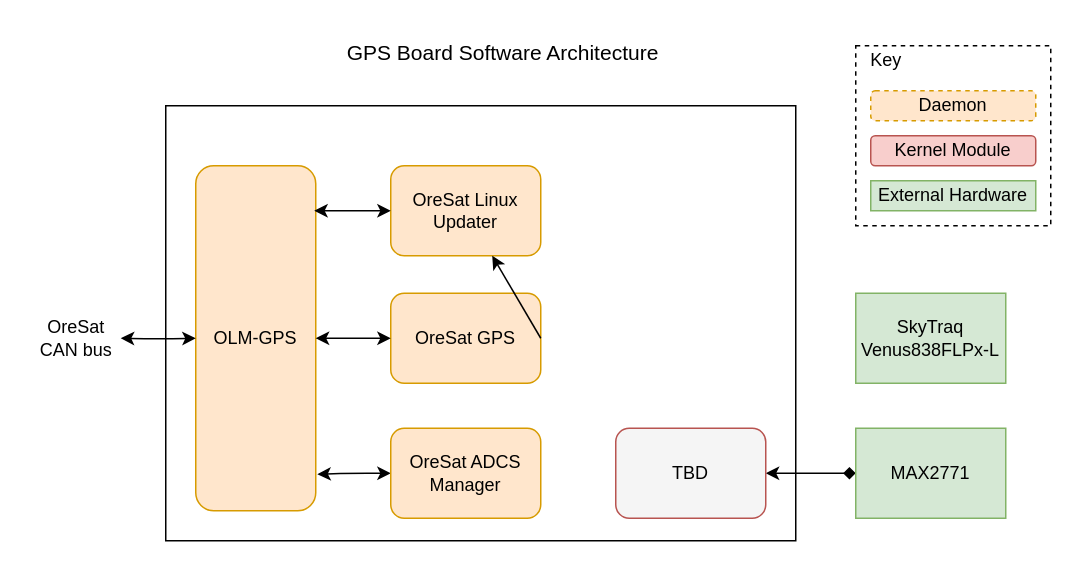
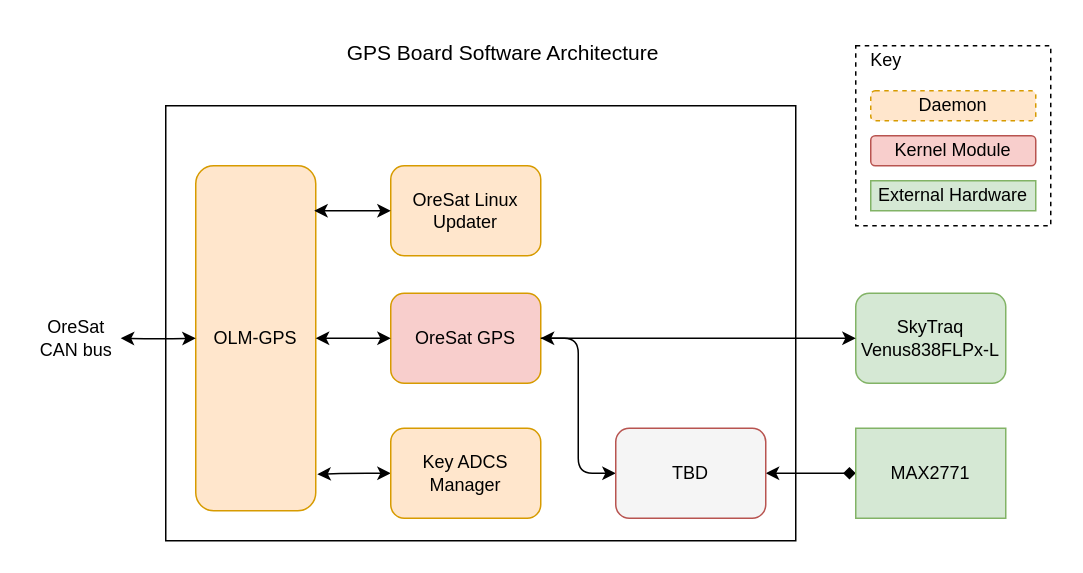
(519, 301) -> (709, 338)
(466, 338) -> (466, 338)
(931, 338) -> (931, 338)
none -> (578, 416)
(466, 473) -> (466, 473)
